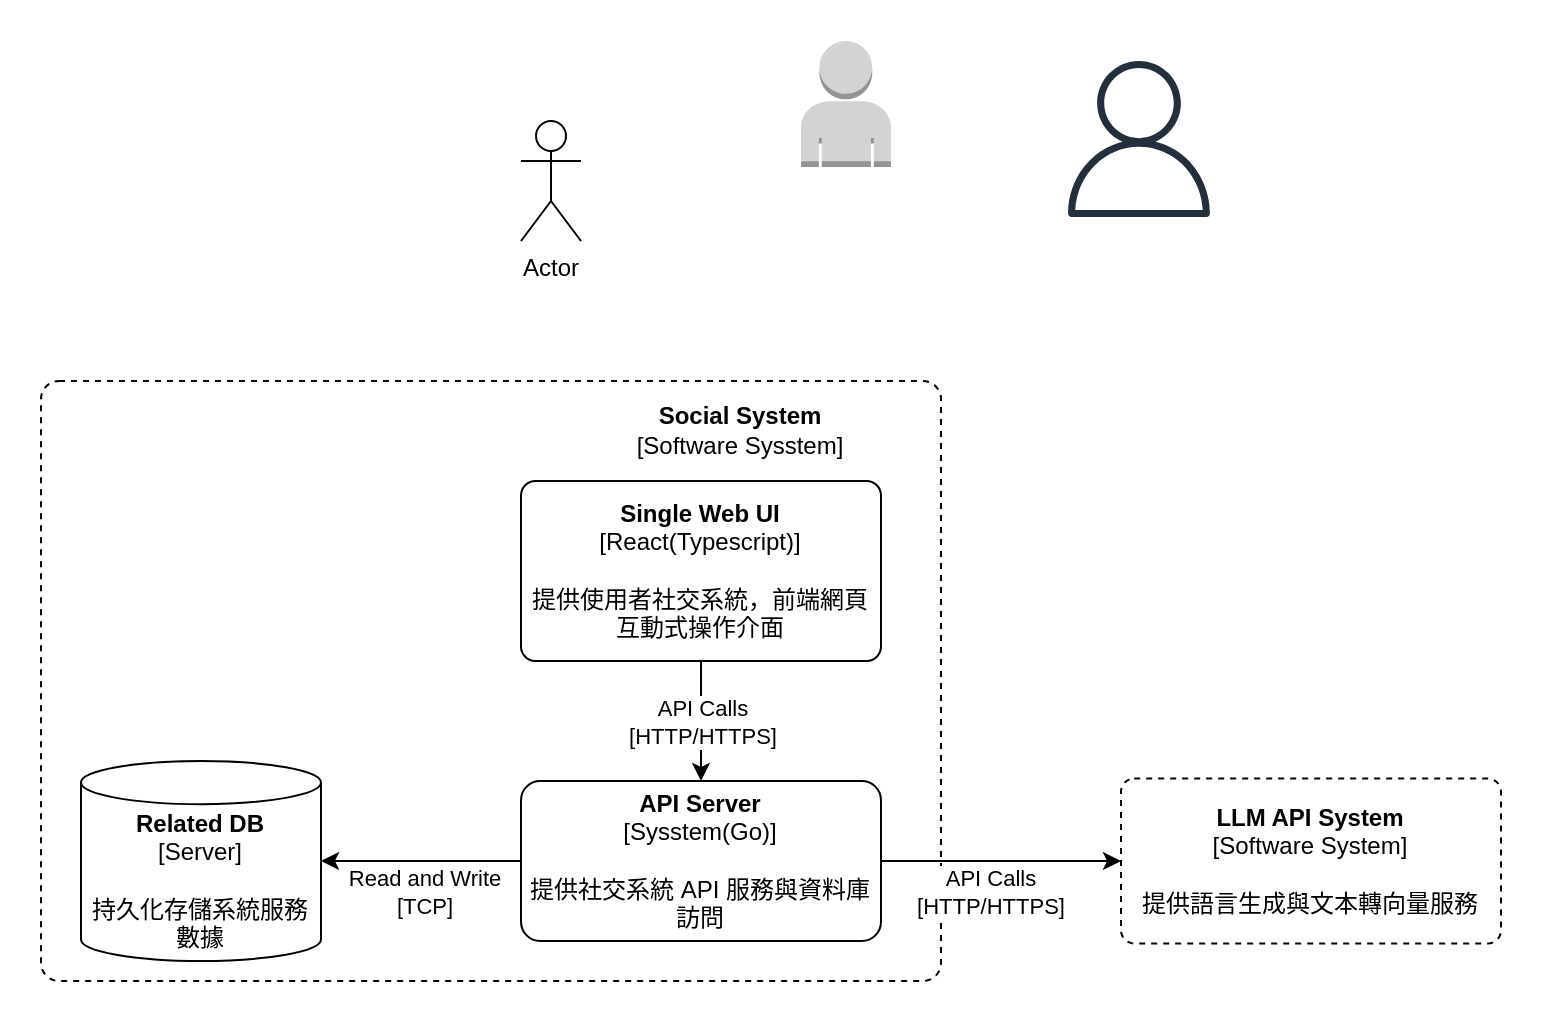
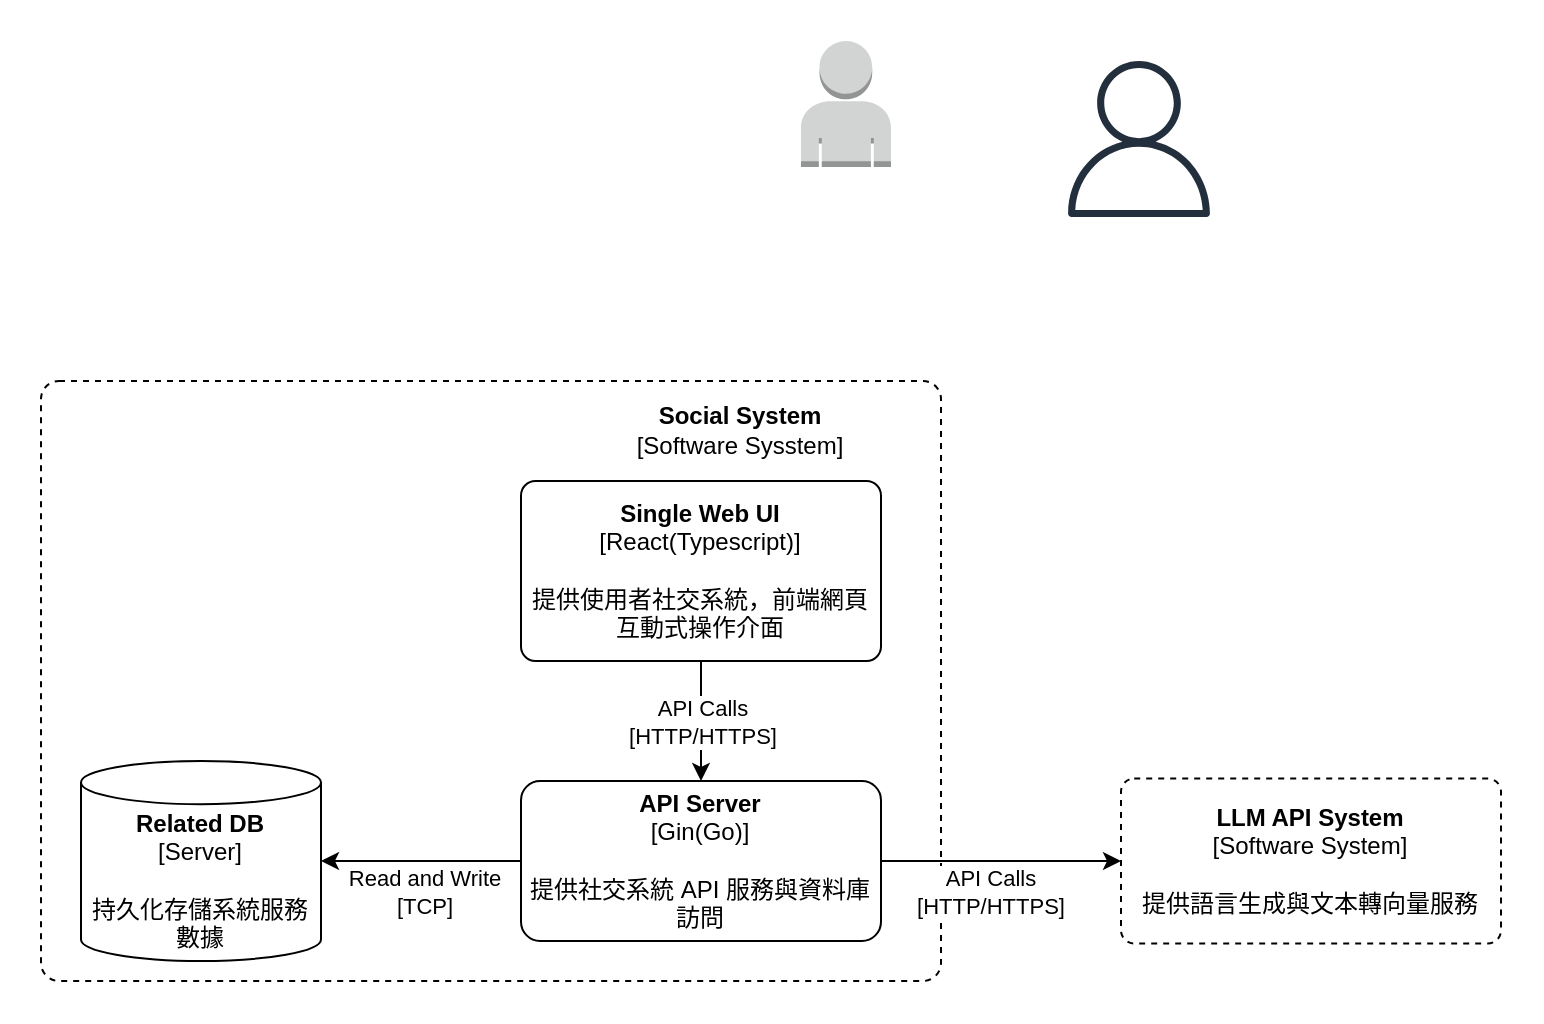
(551, 181) -> none
(701, 861) -> (701, 861)
